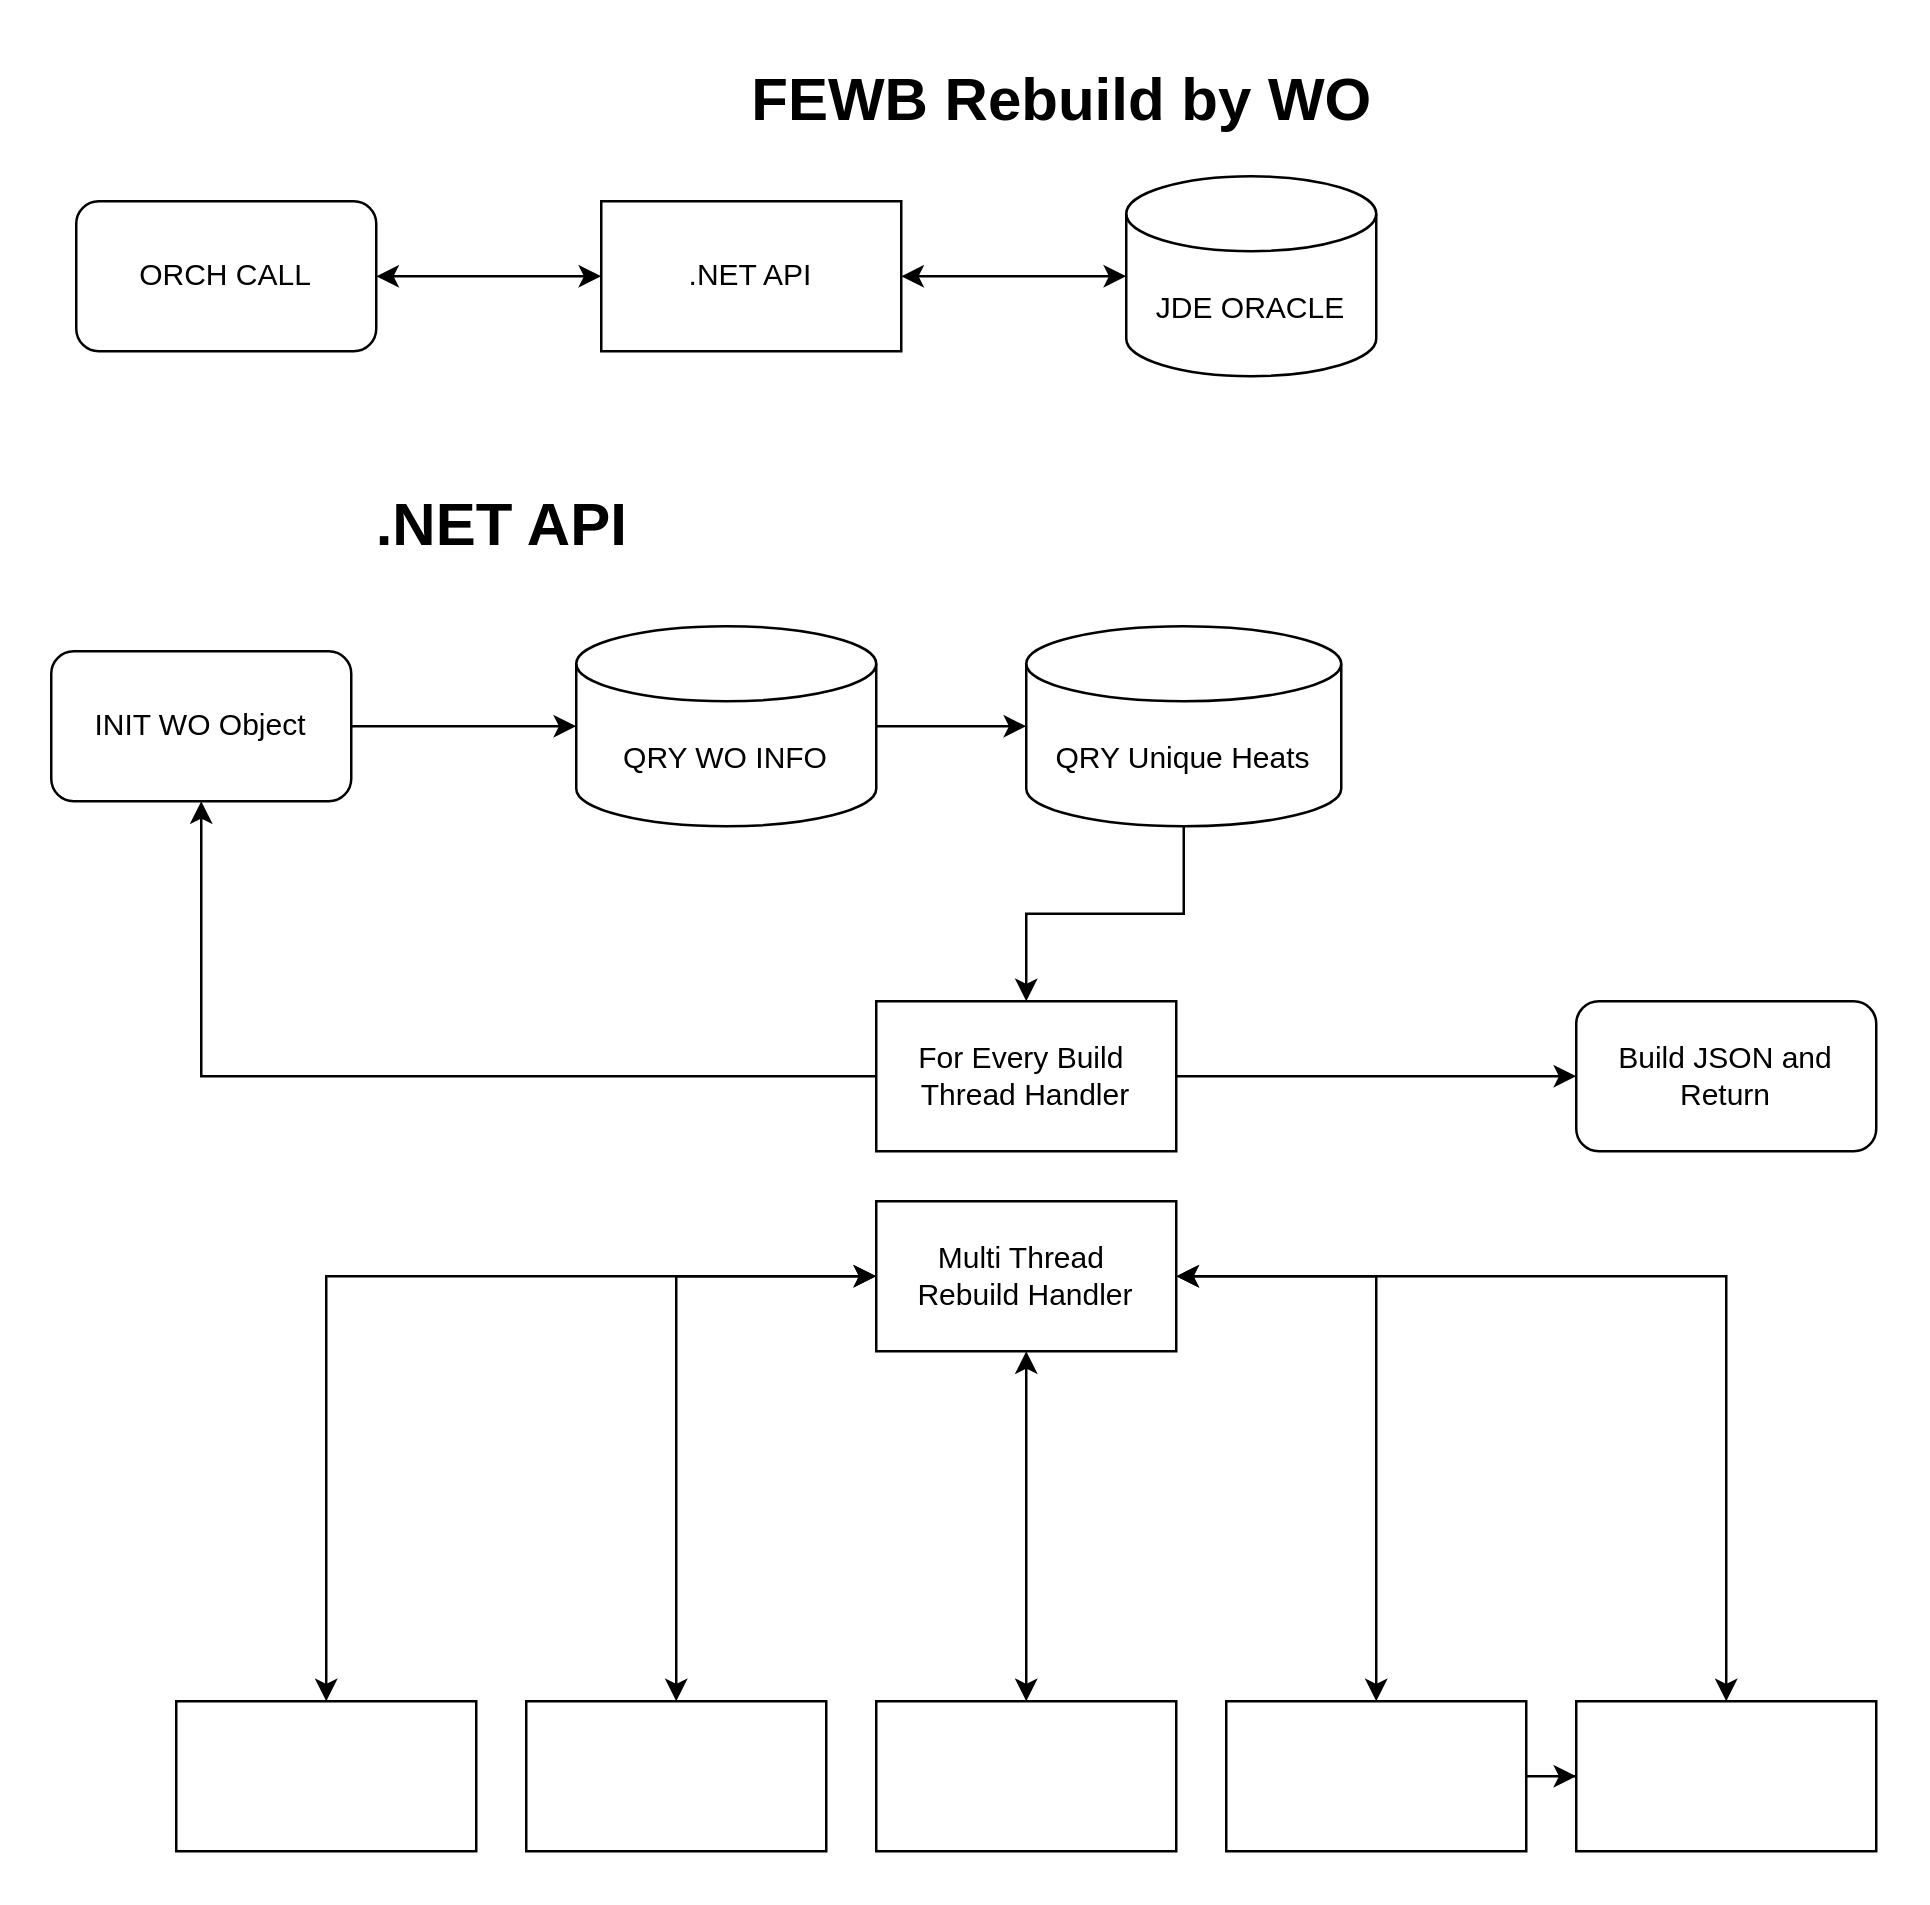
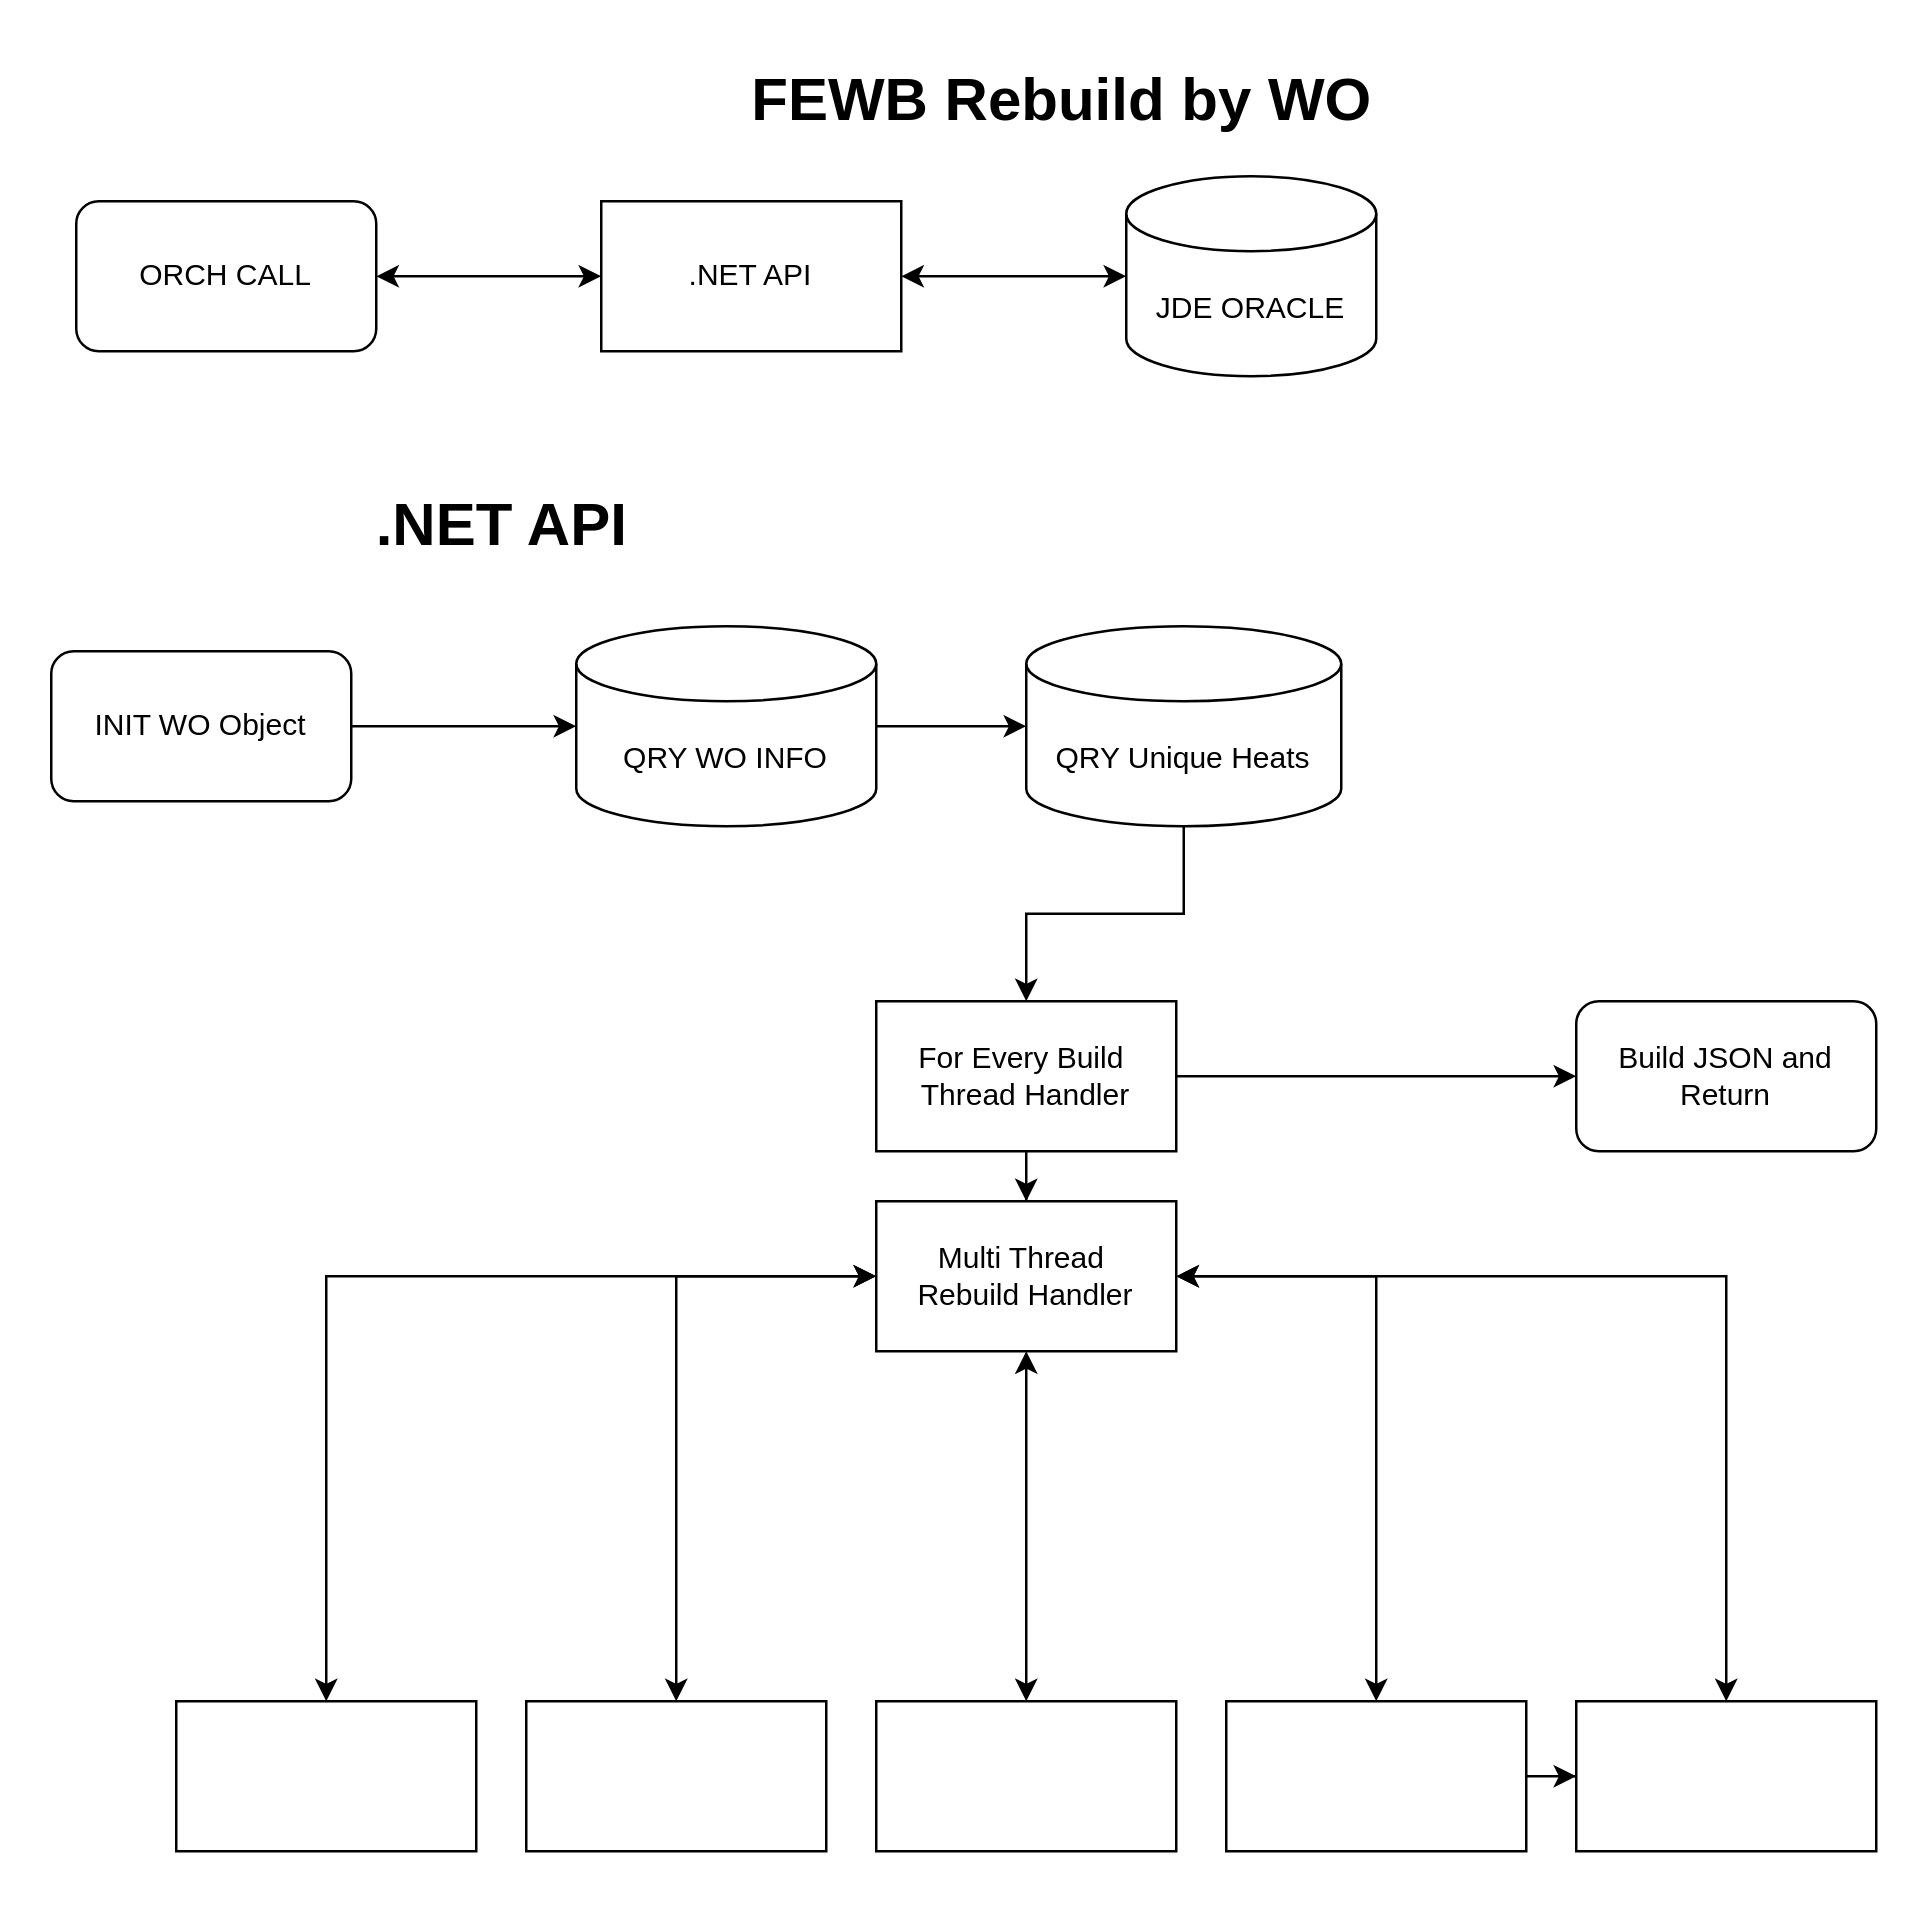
(409, 1076) -> (1026, 1184)
